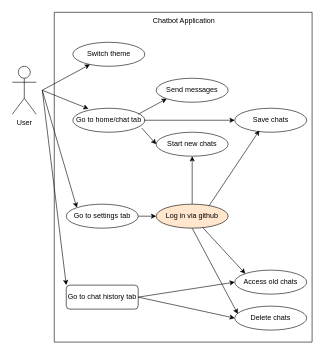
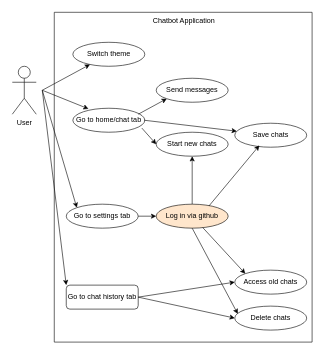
(271, 120) -> (271, 135)
